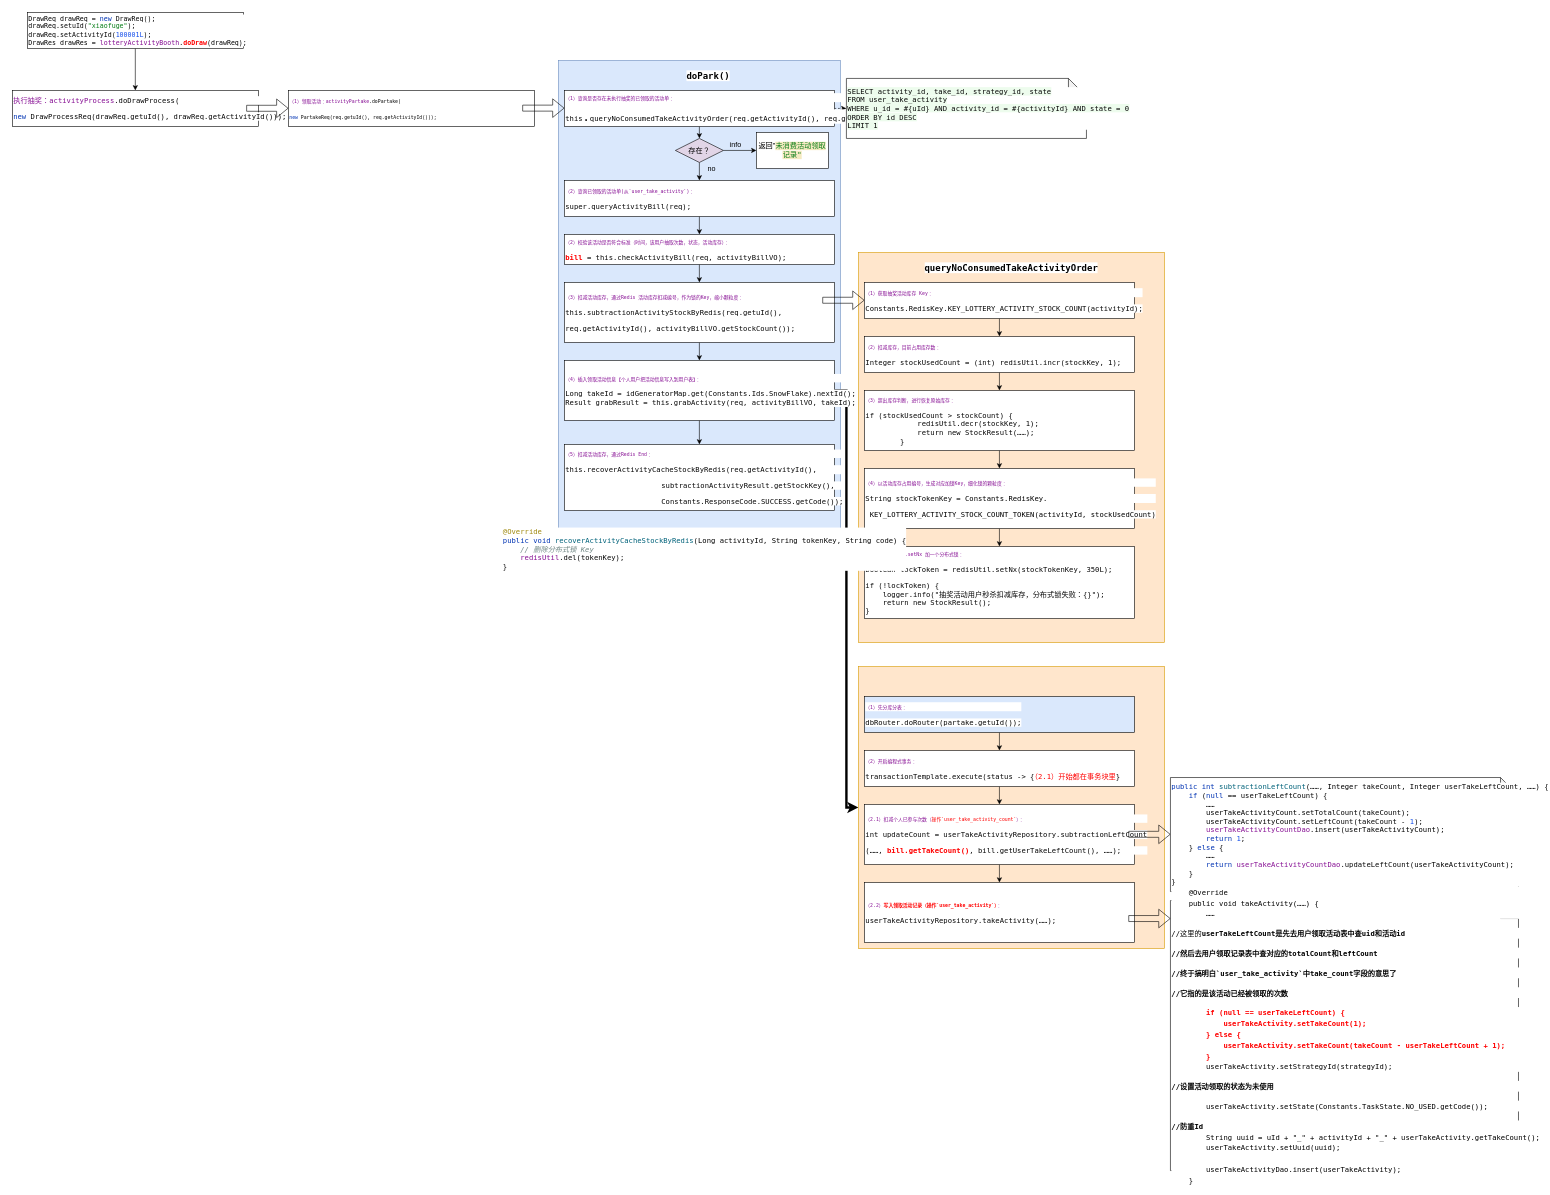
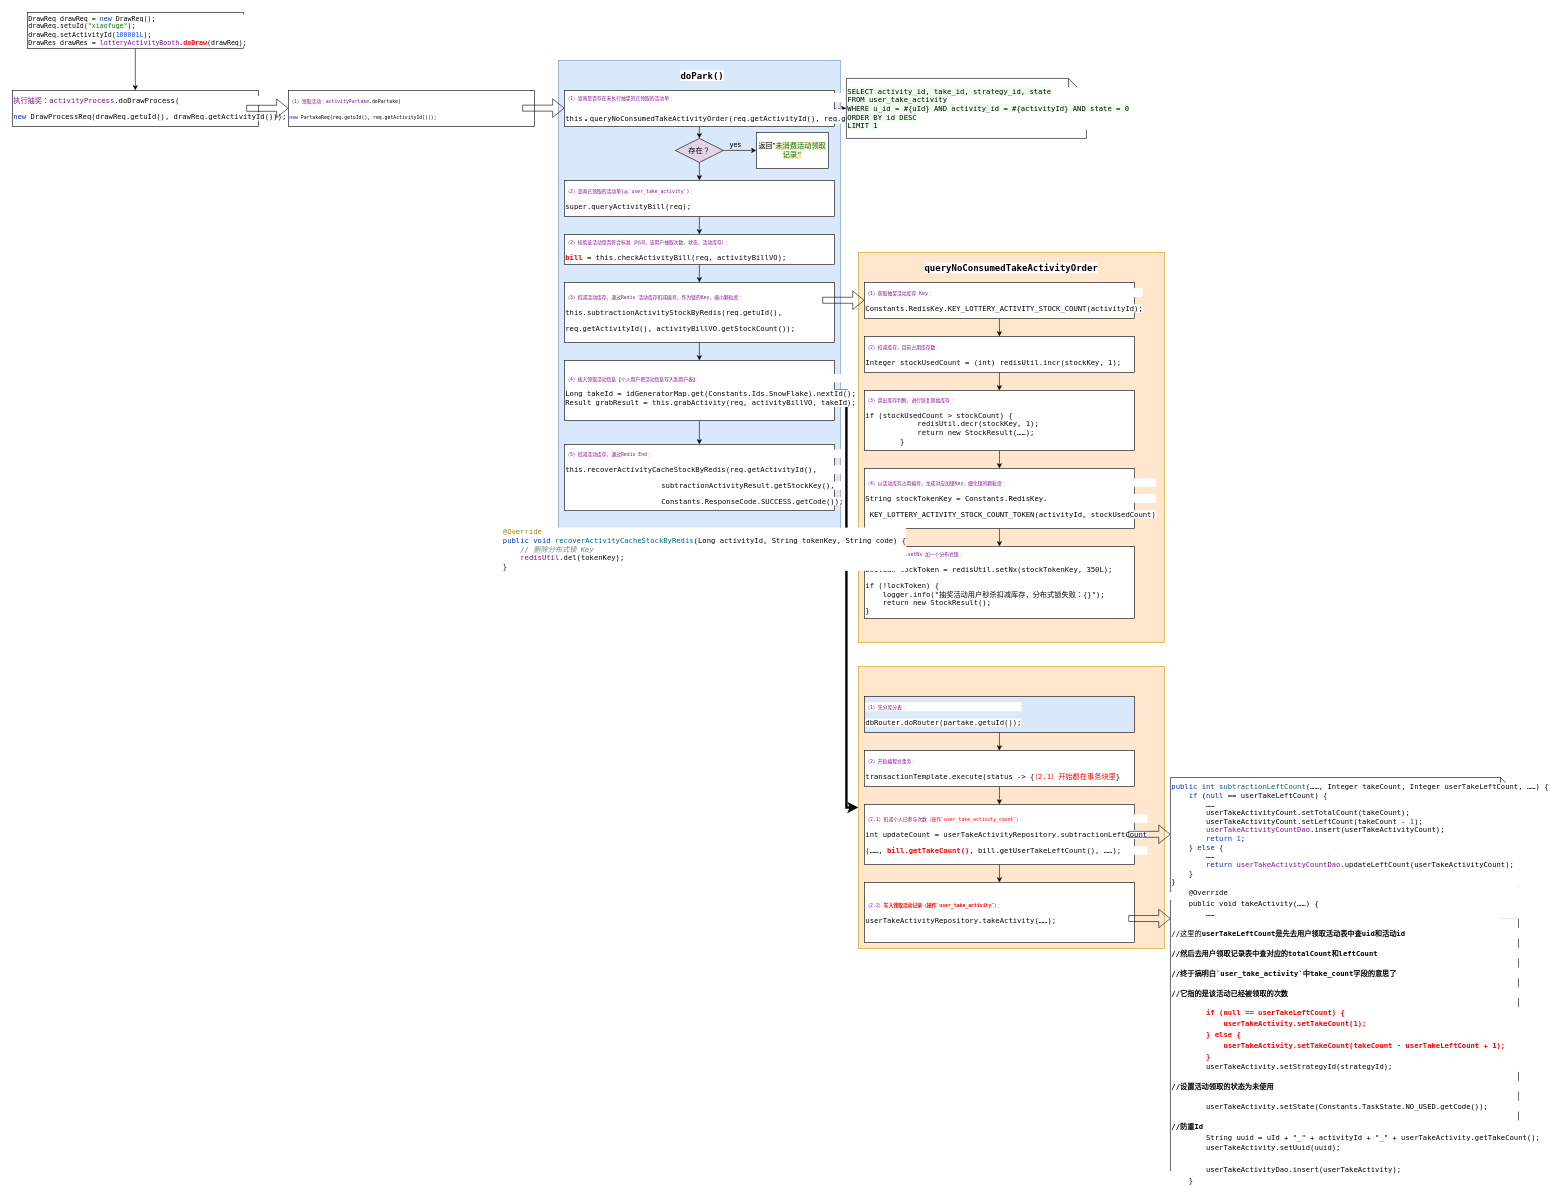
(708, 75) -> (702, 75)
(736, 144) -> (736, 144)
(711, 168) -> none
